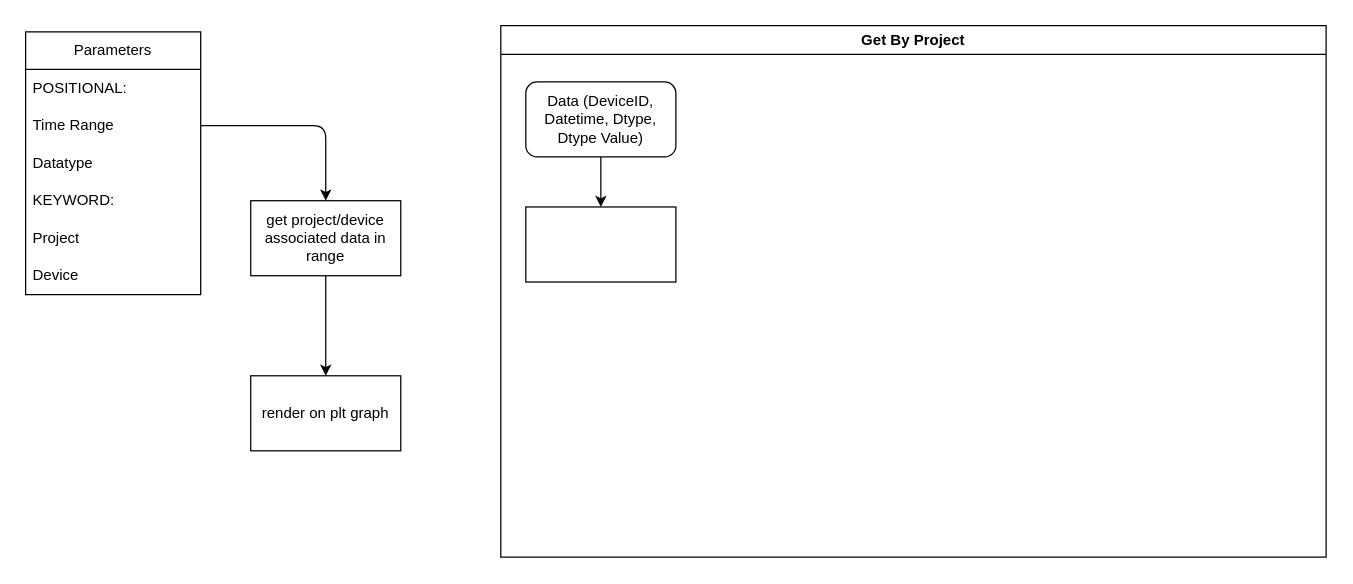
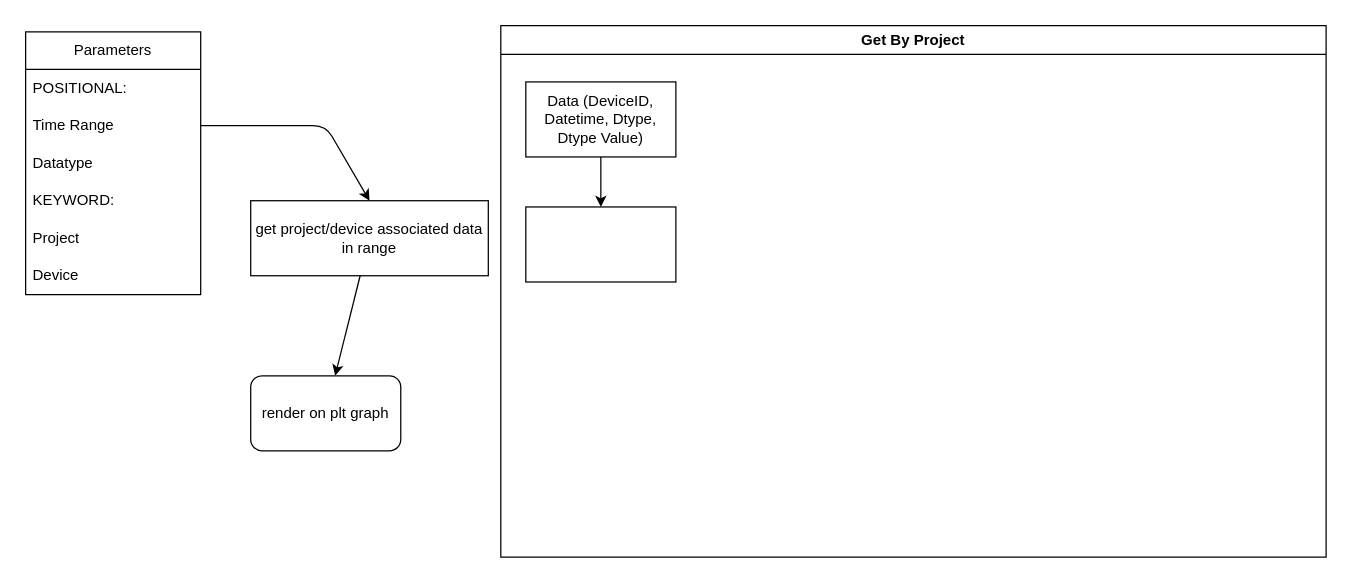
(601, 119) -> (601, 119)
(326, 238) -> (369, 238)
(326, 413) -> (326, 413)
